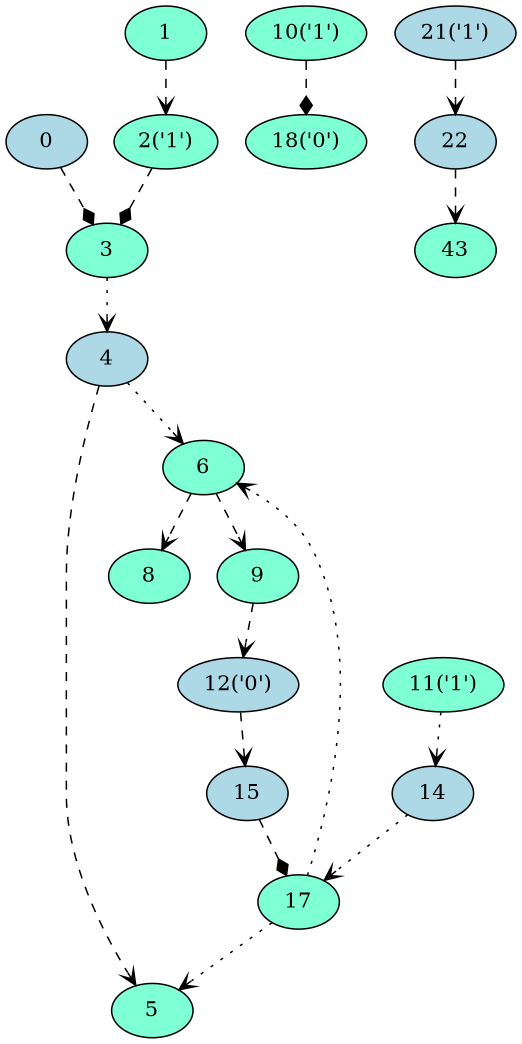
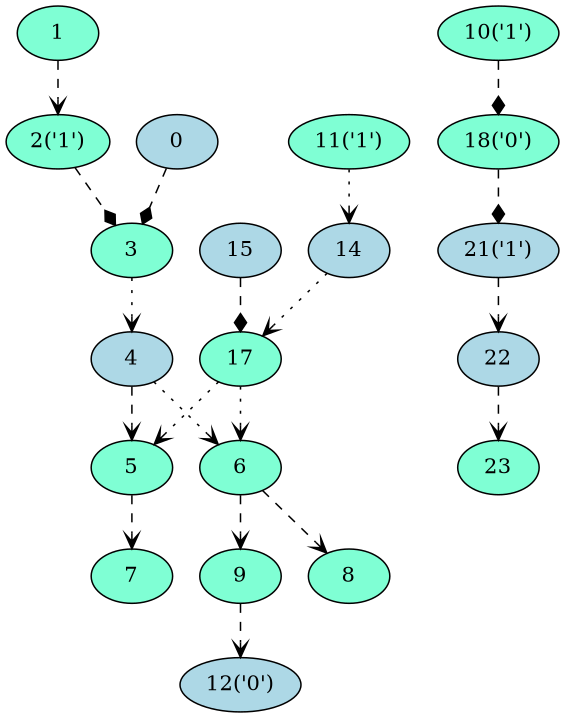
none -> (498, 187)
(456, 250) -> (498, 468)
none -> (132, 576)
(242, 732) -> none
